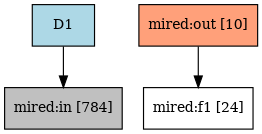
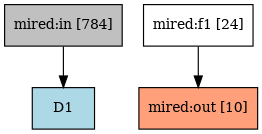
(63, 61) -> (63, 61)
(198, 61) -> (198, 61)
